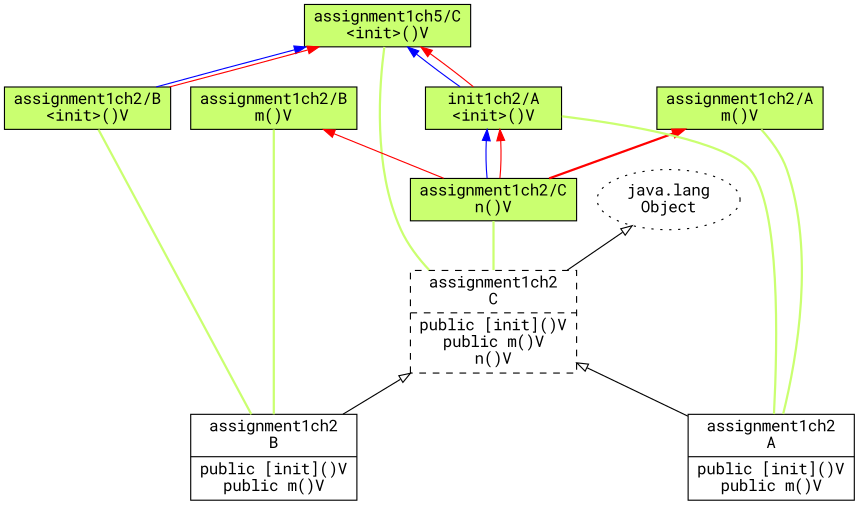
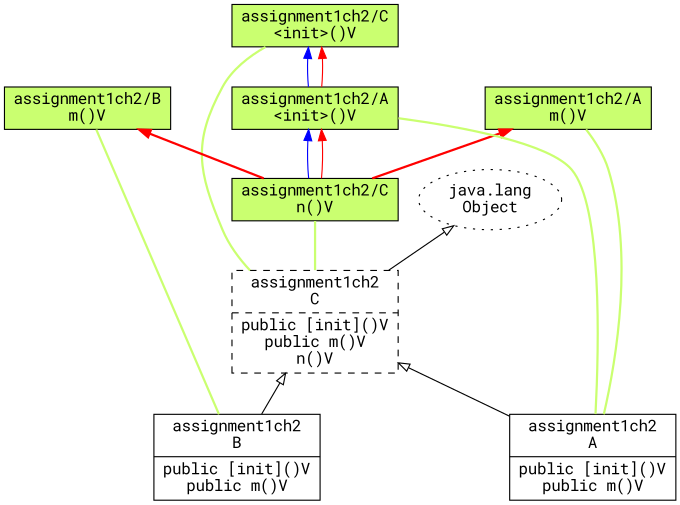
(388, 26) -> (315, 26)
(88, 108) -> none
(494, 108) -> (315, 108)
(392, 157) -> (210, 157)
